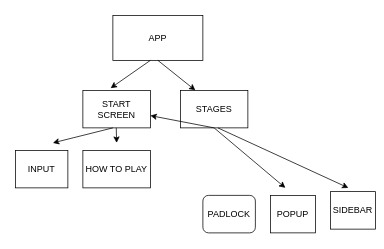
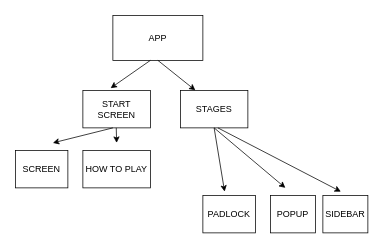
(184, 122) -> (219, 158)
(42, 169) -> (42, 169)
(353, 210) -> (345, 214)
(229, 214) -> (229, 214)
